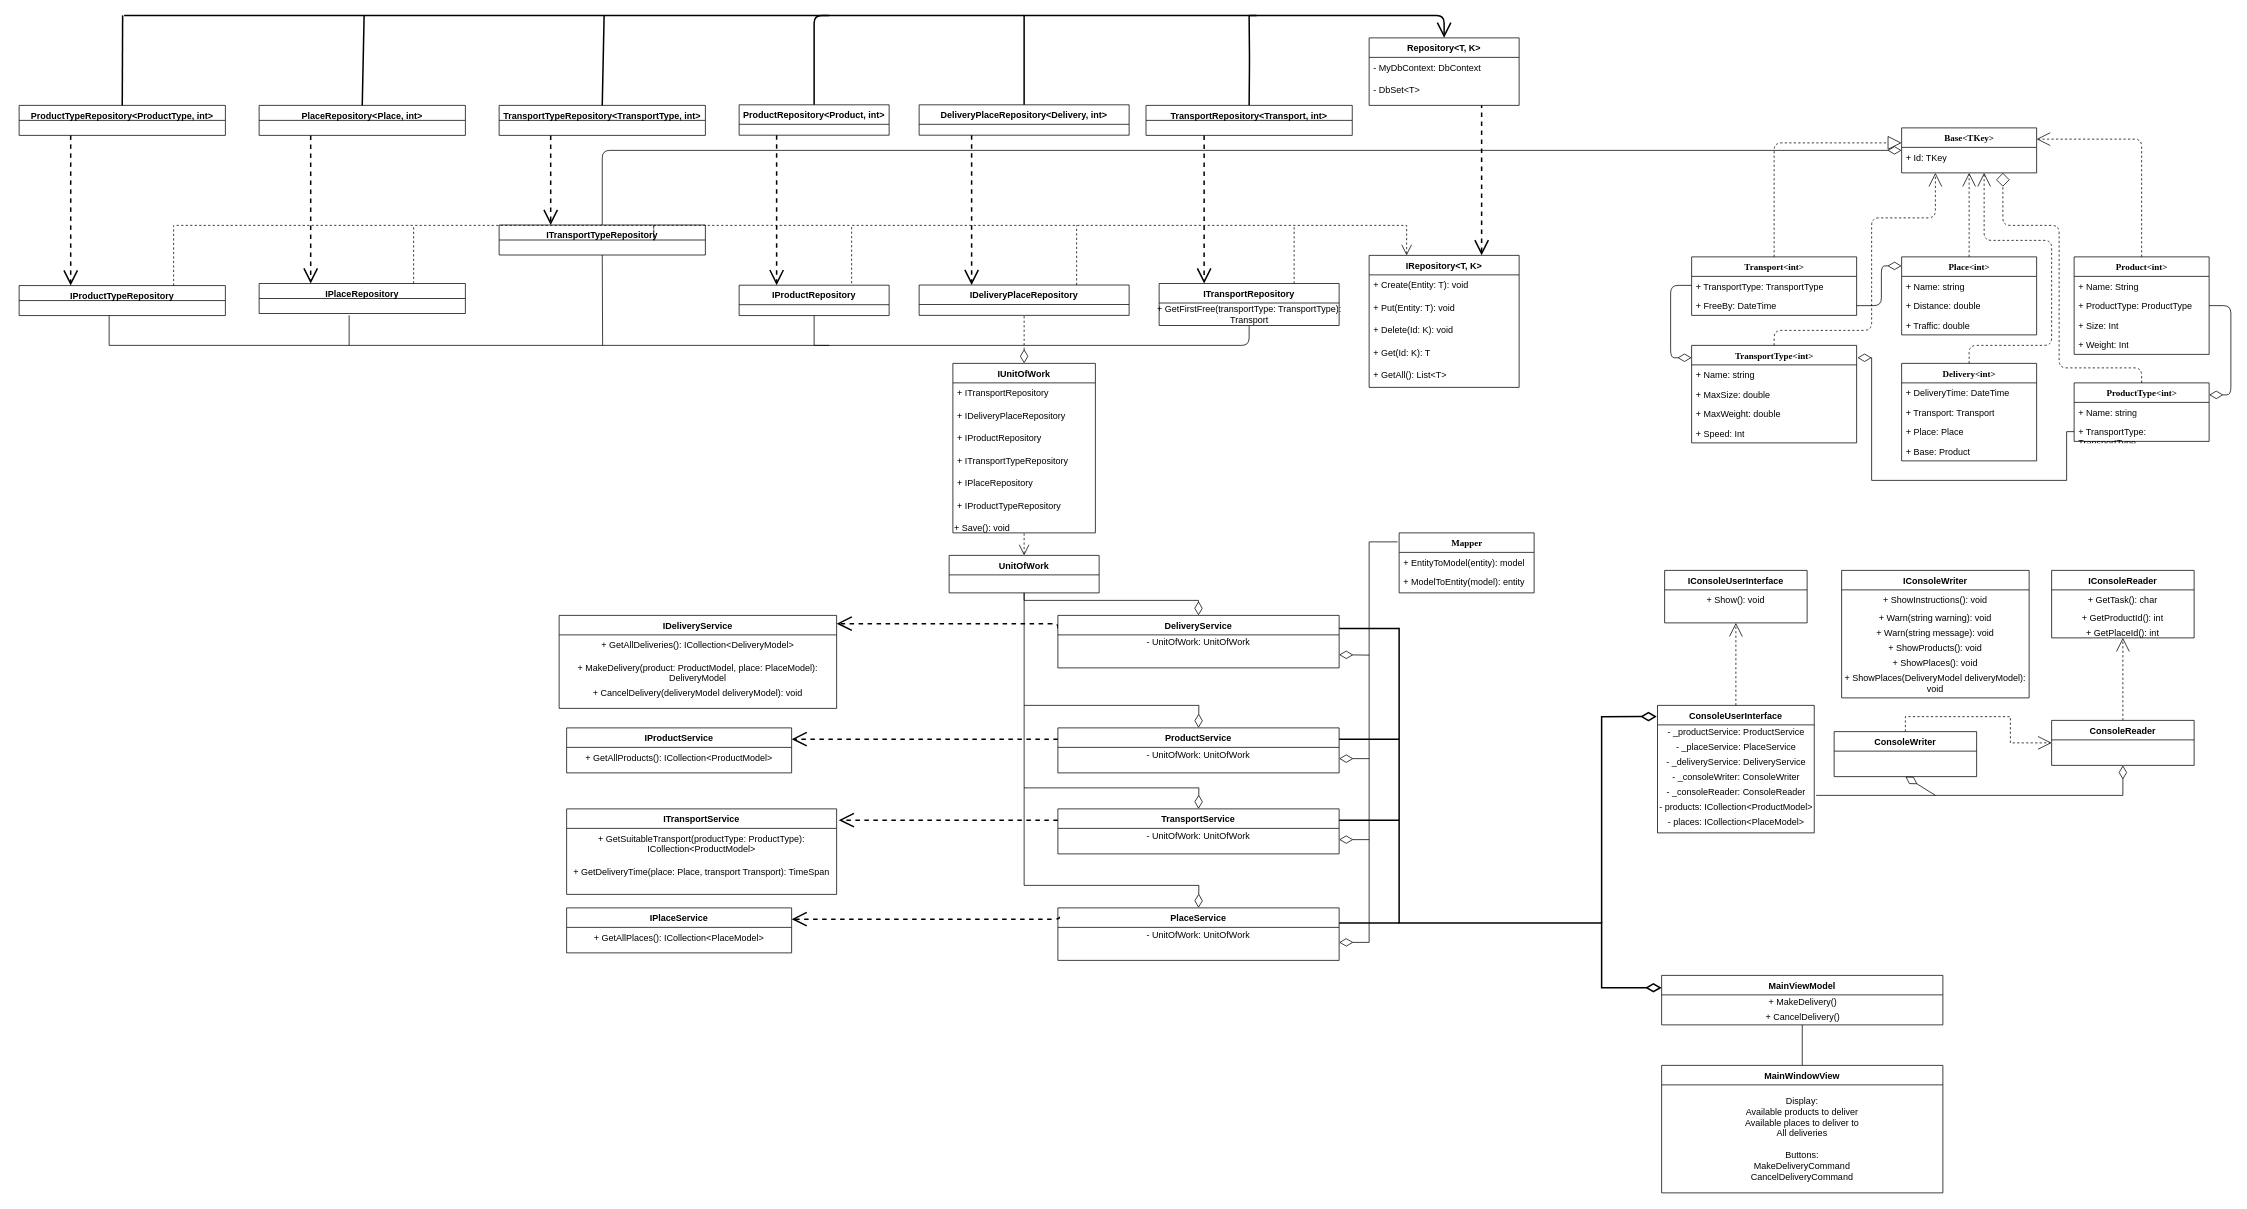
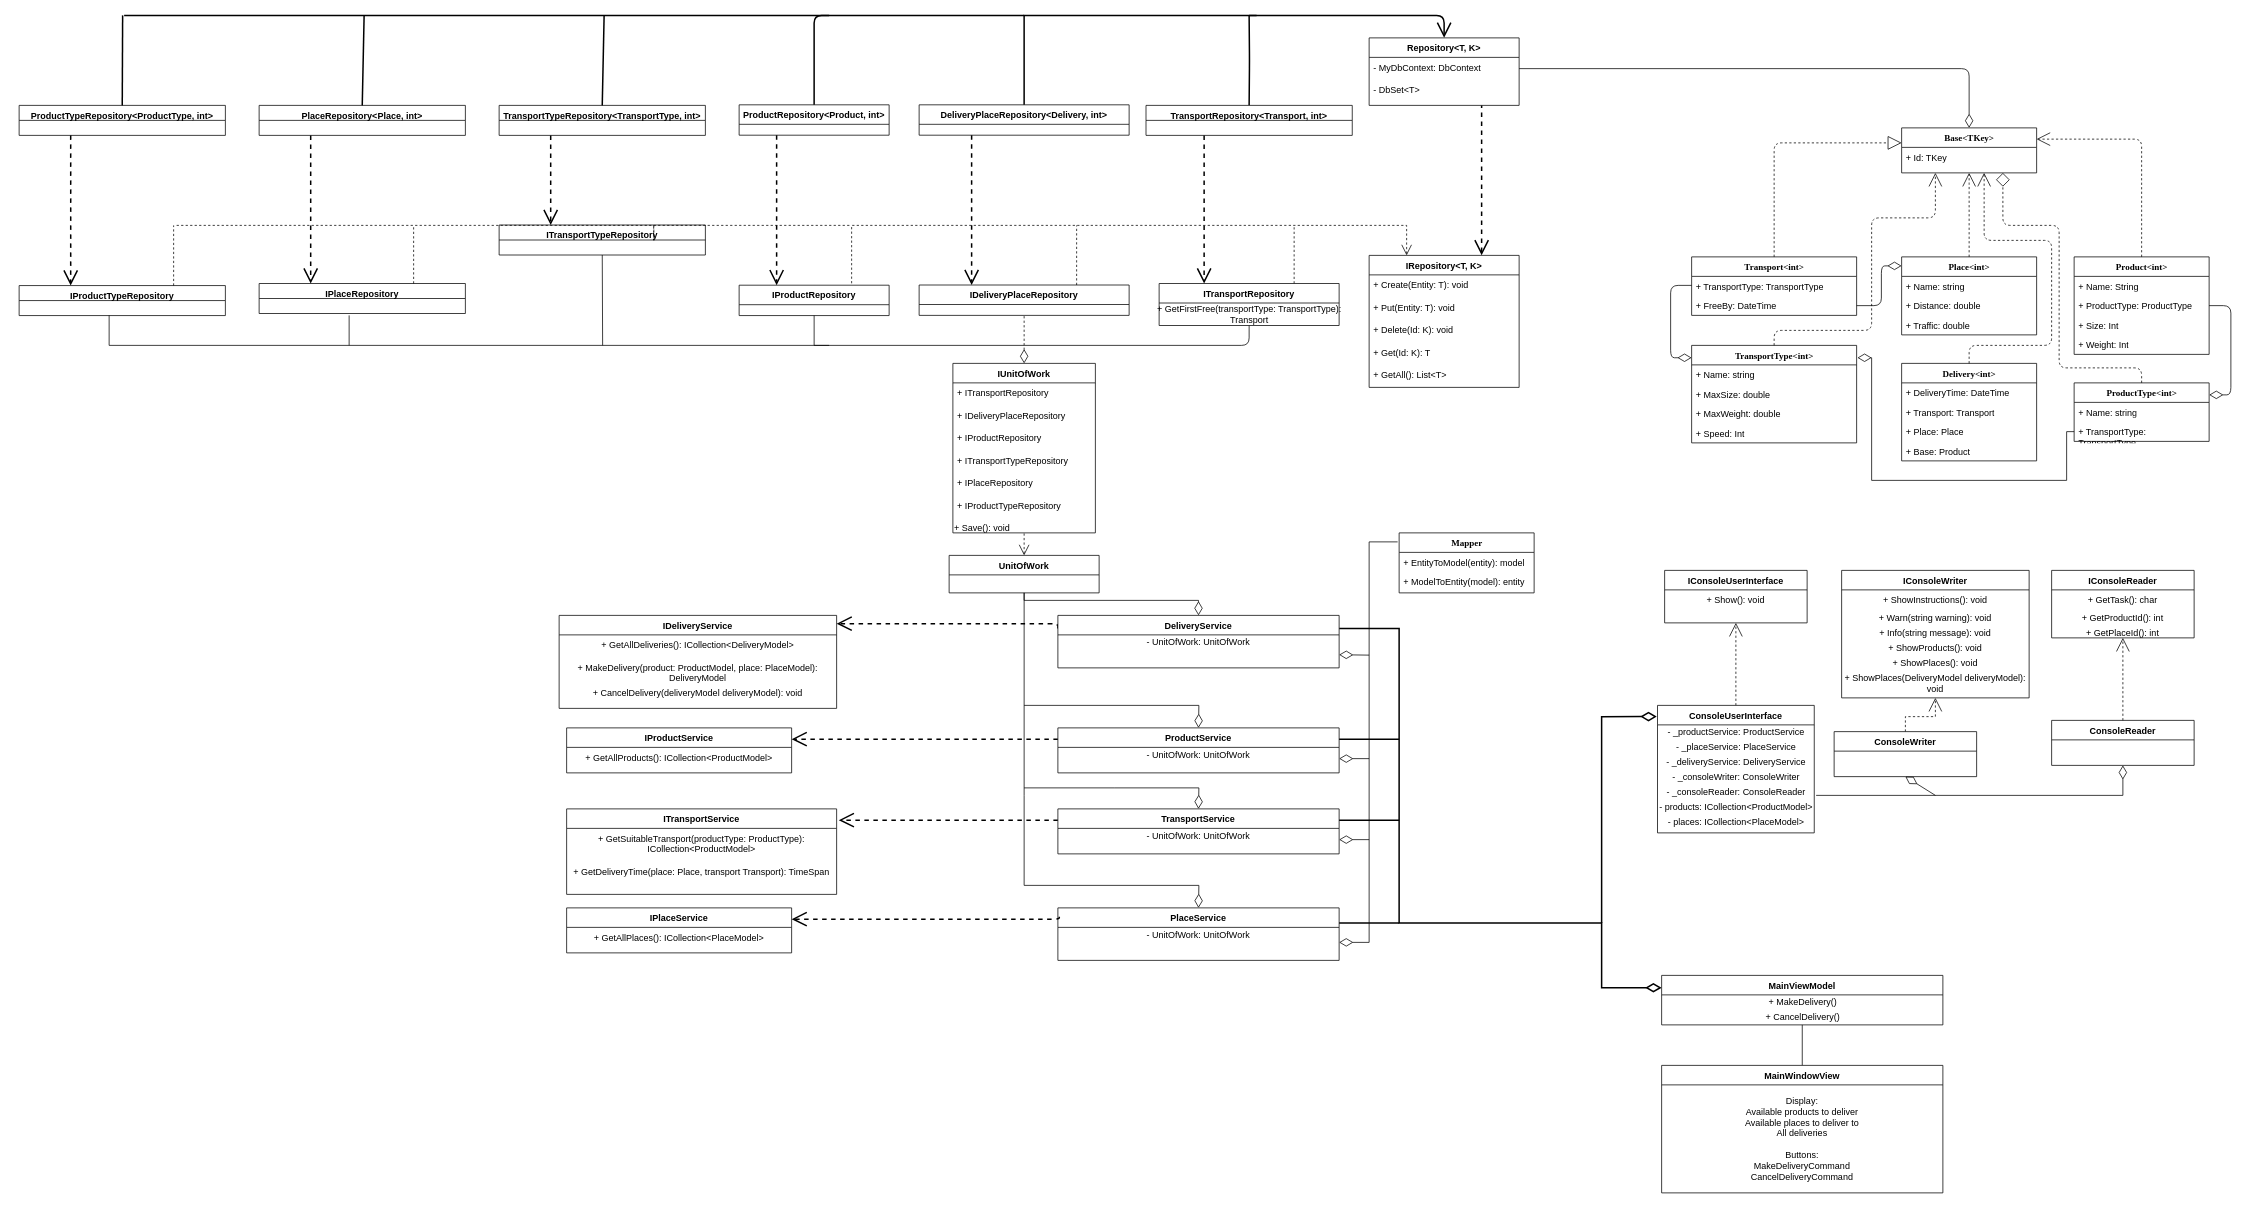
(1212, 150) -> (1765, 69)
(1935, 633) -> (1935, 633)
(2003, 717) -> (1935, 710)
